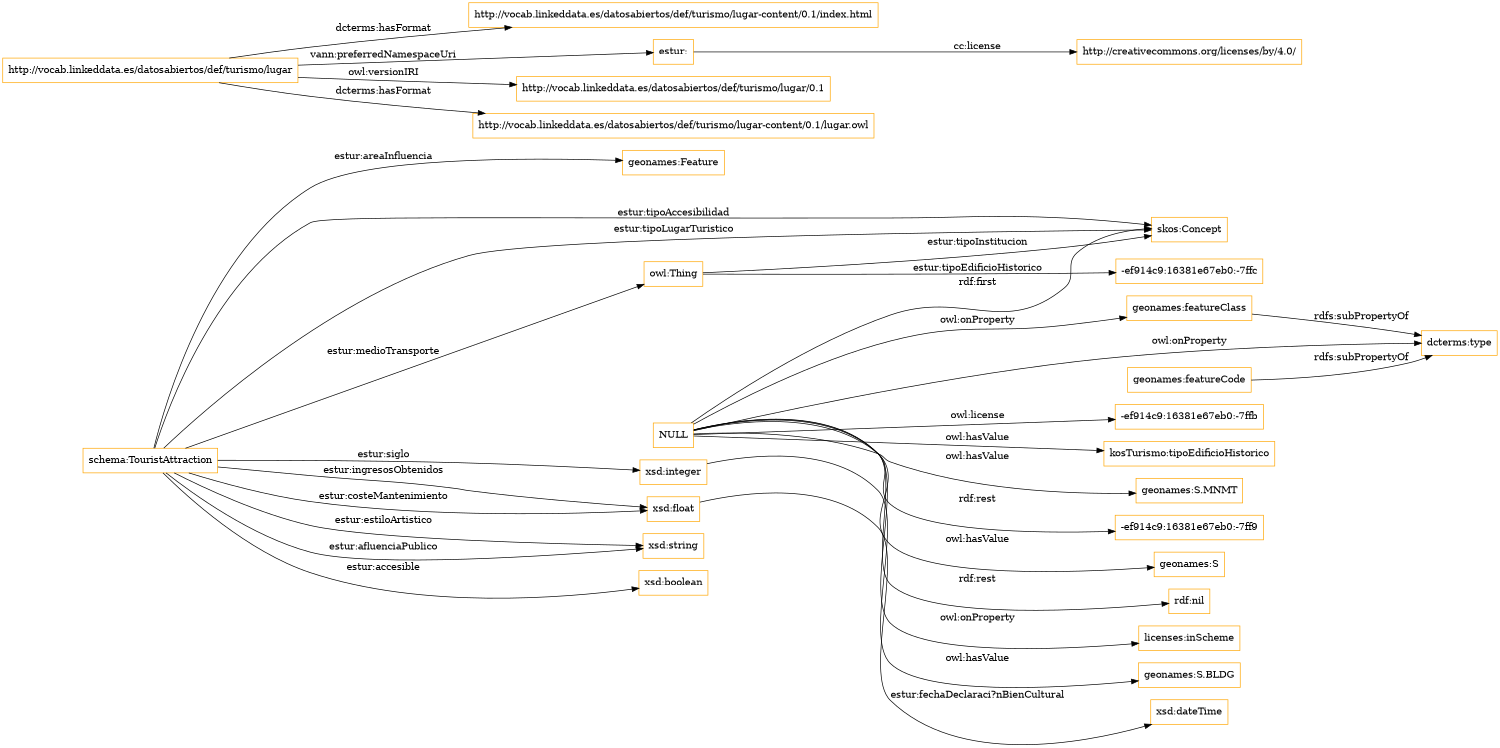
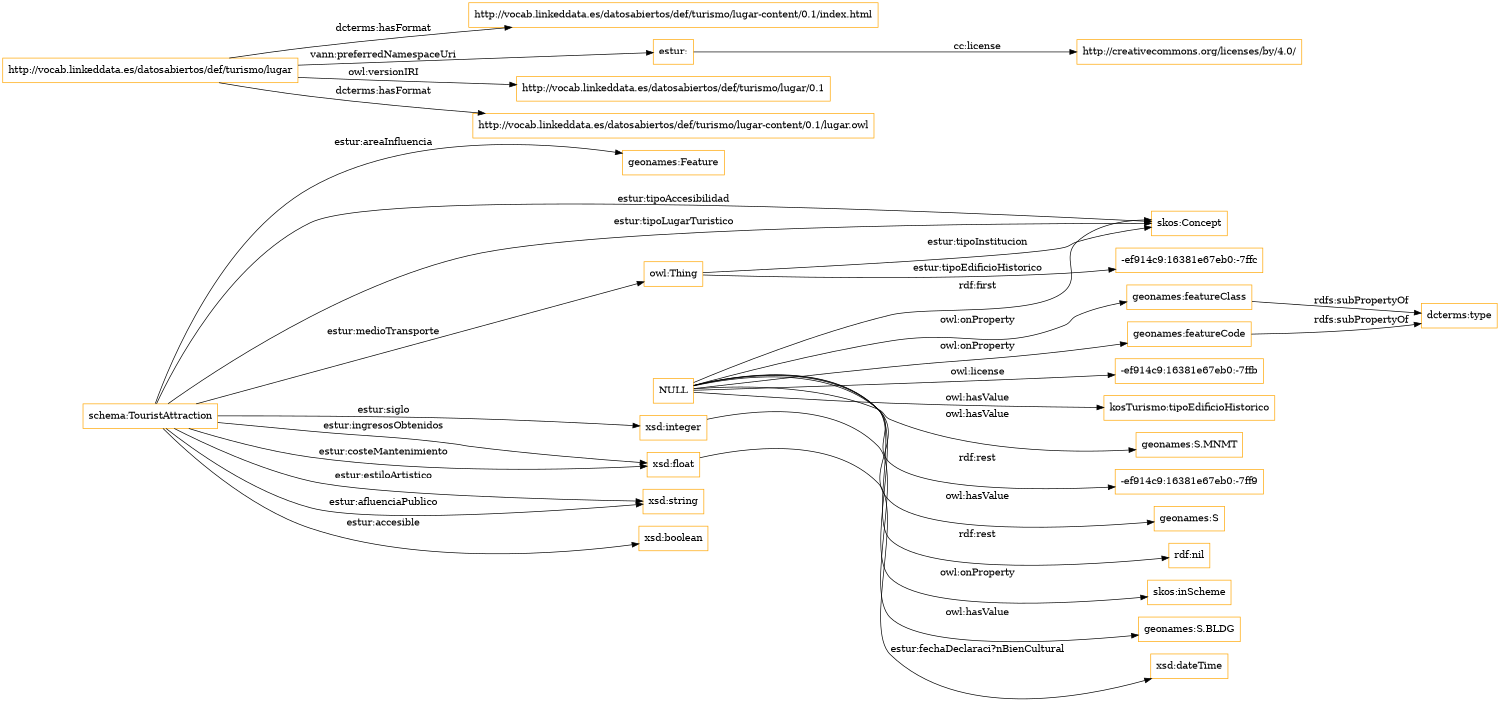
(1051, 365) -> (907, 365)
(1189, 638) -> (1189, 592)
